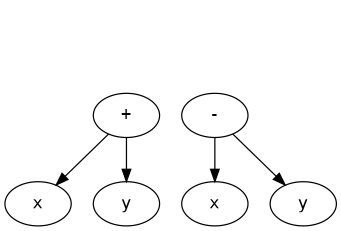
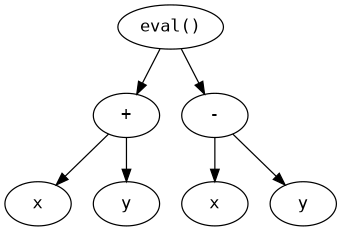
none -> (171, 27)
